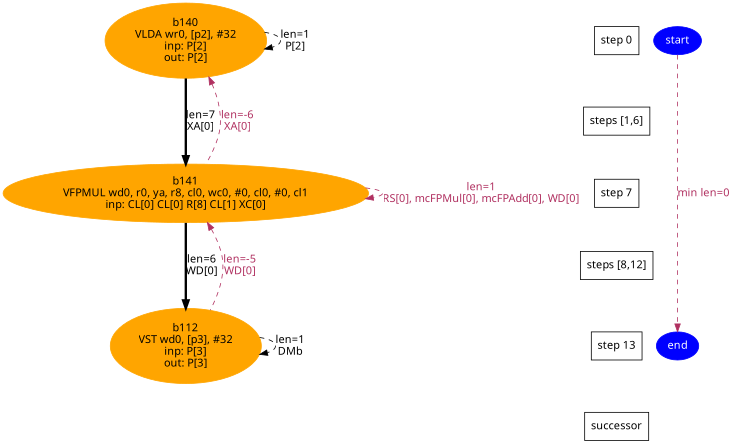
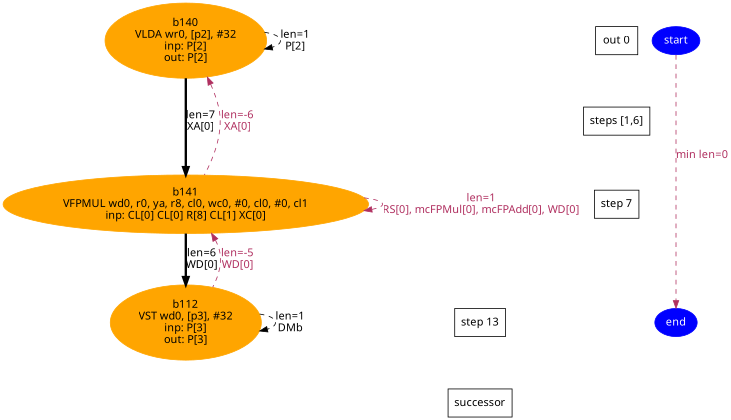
(617, 41) -> (617, 41)
(617, 265) -> none
